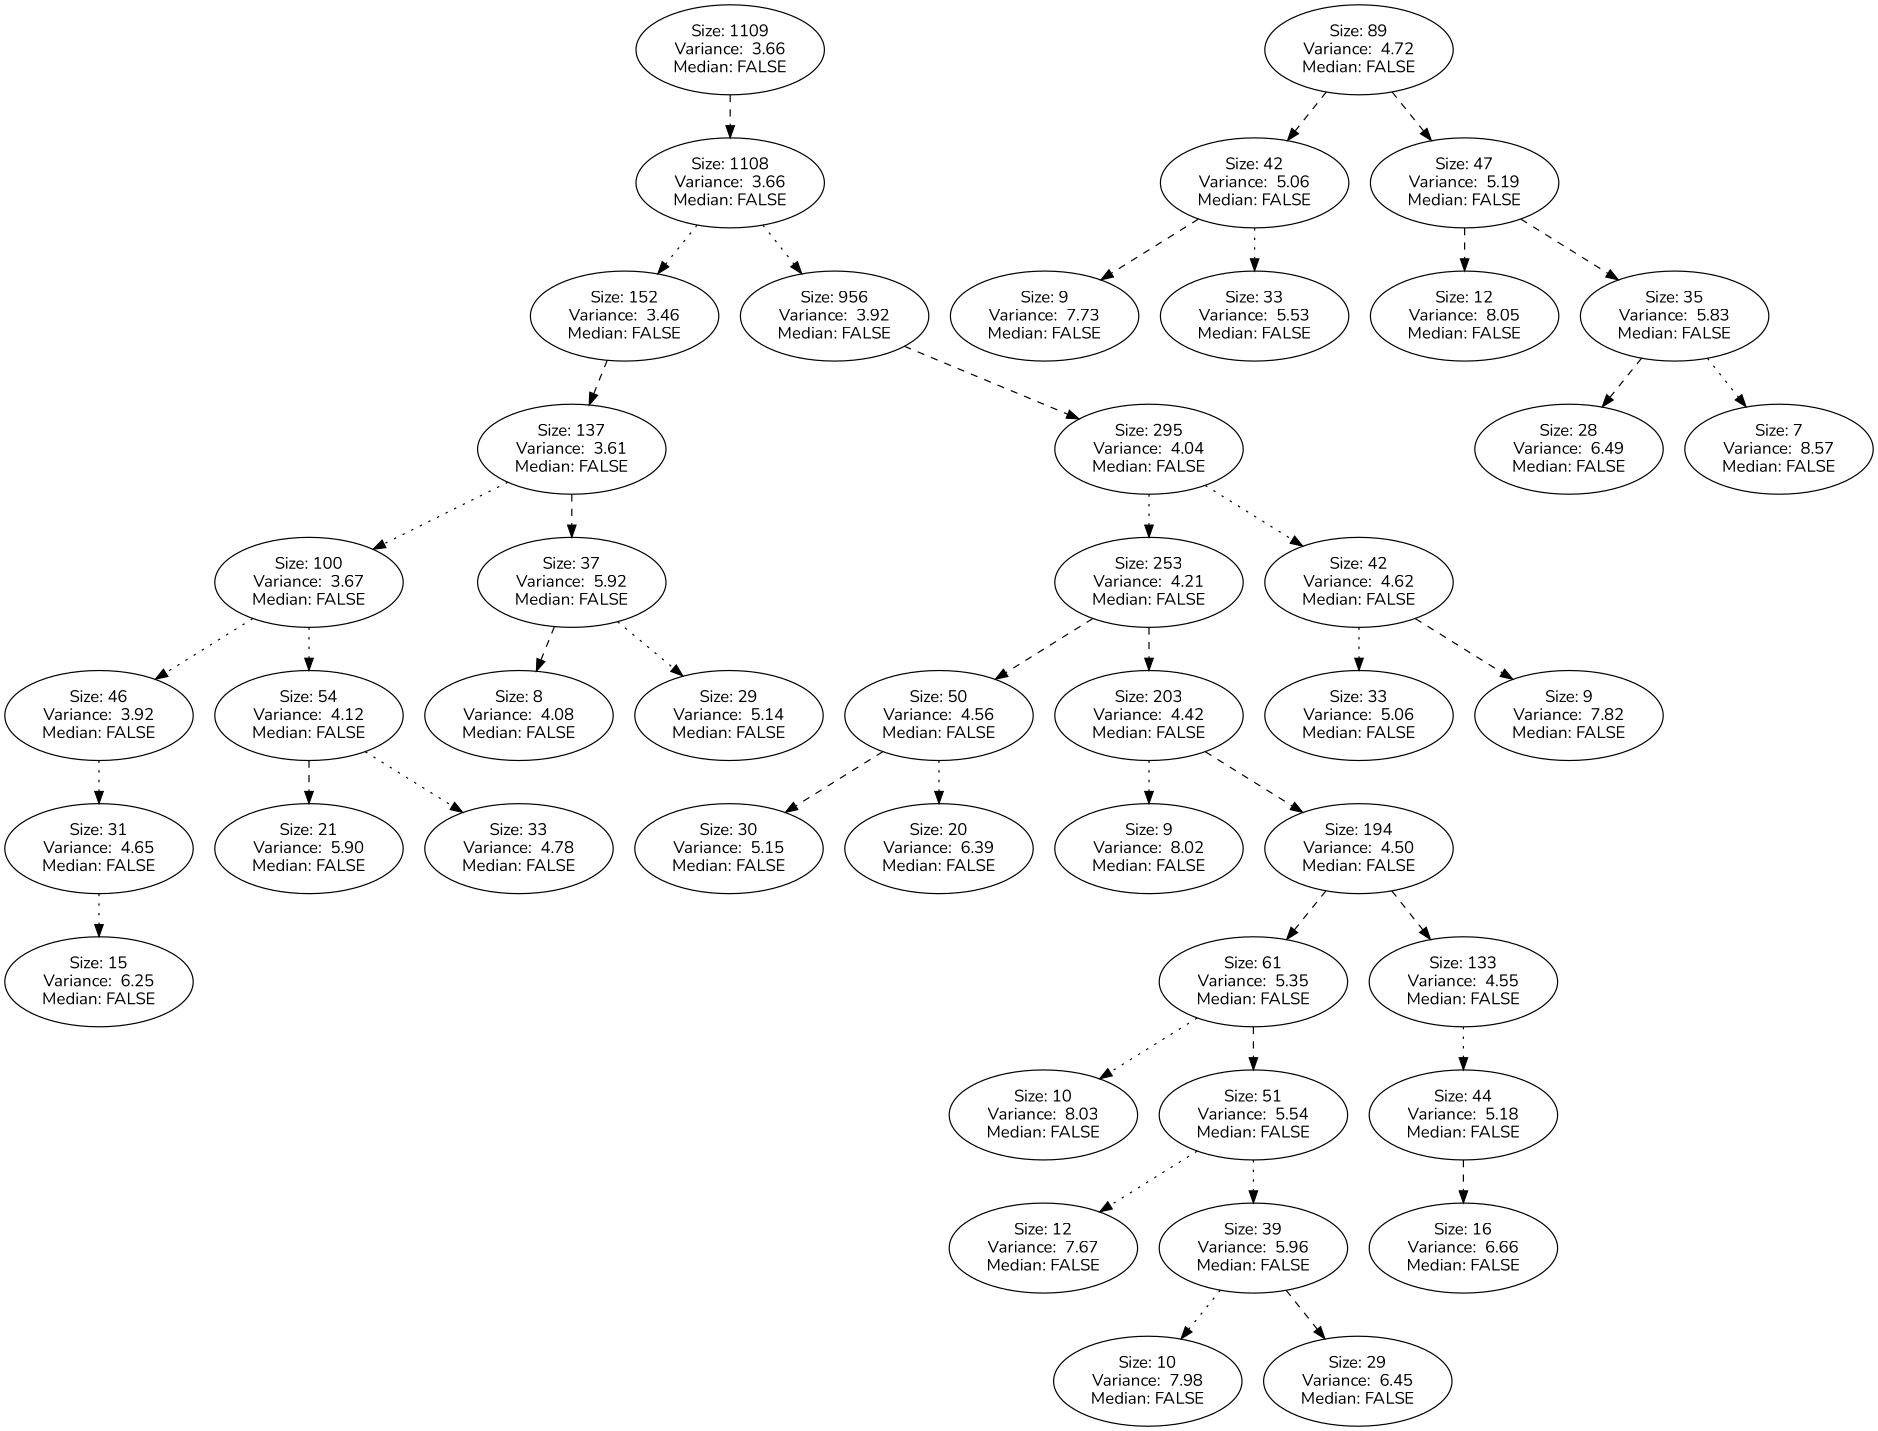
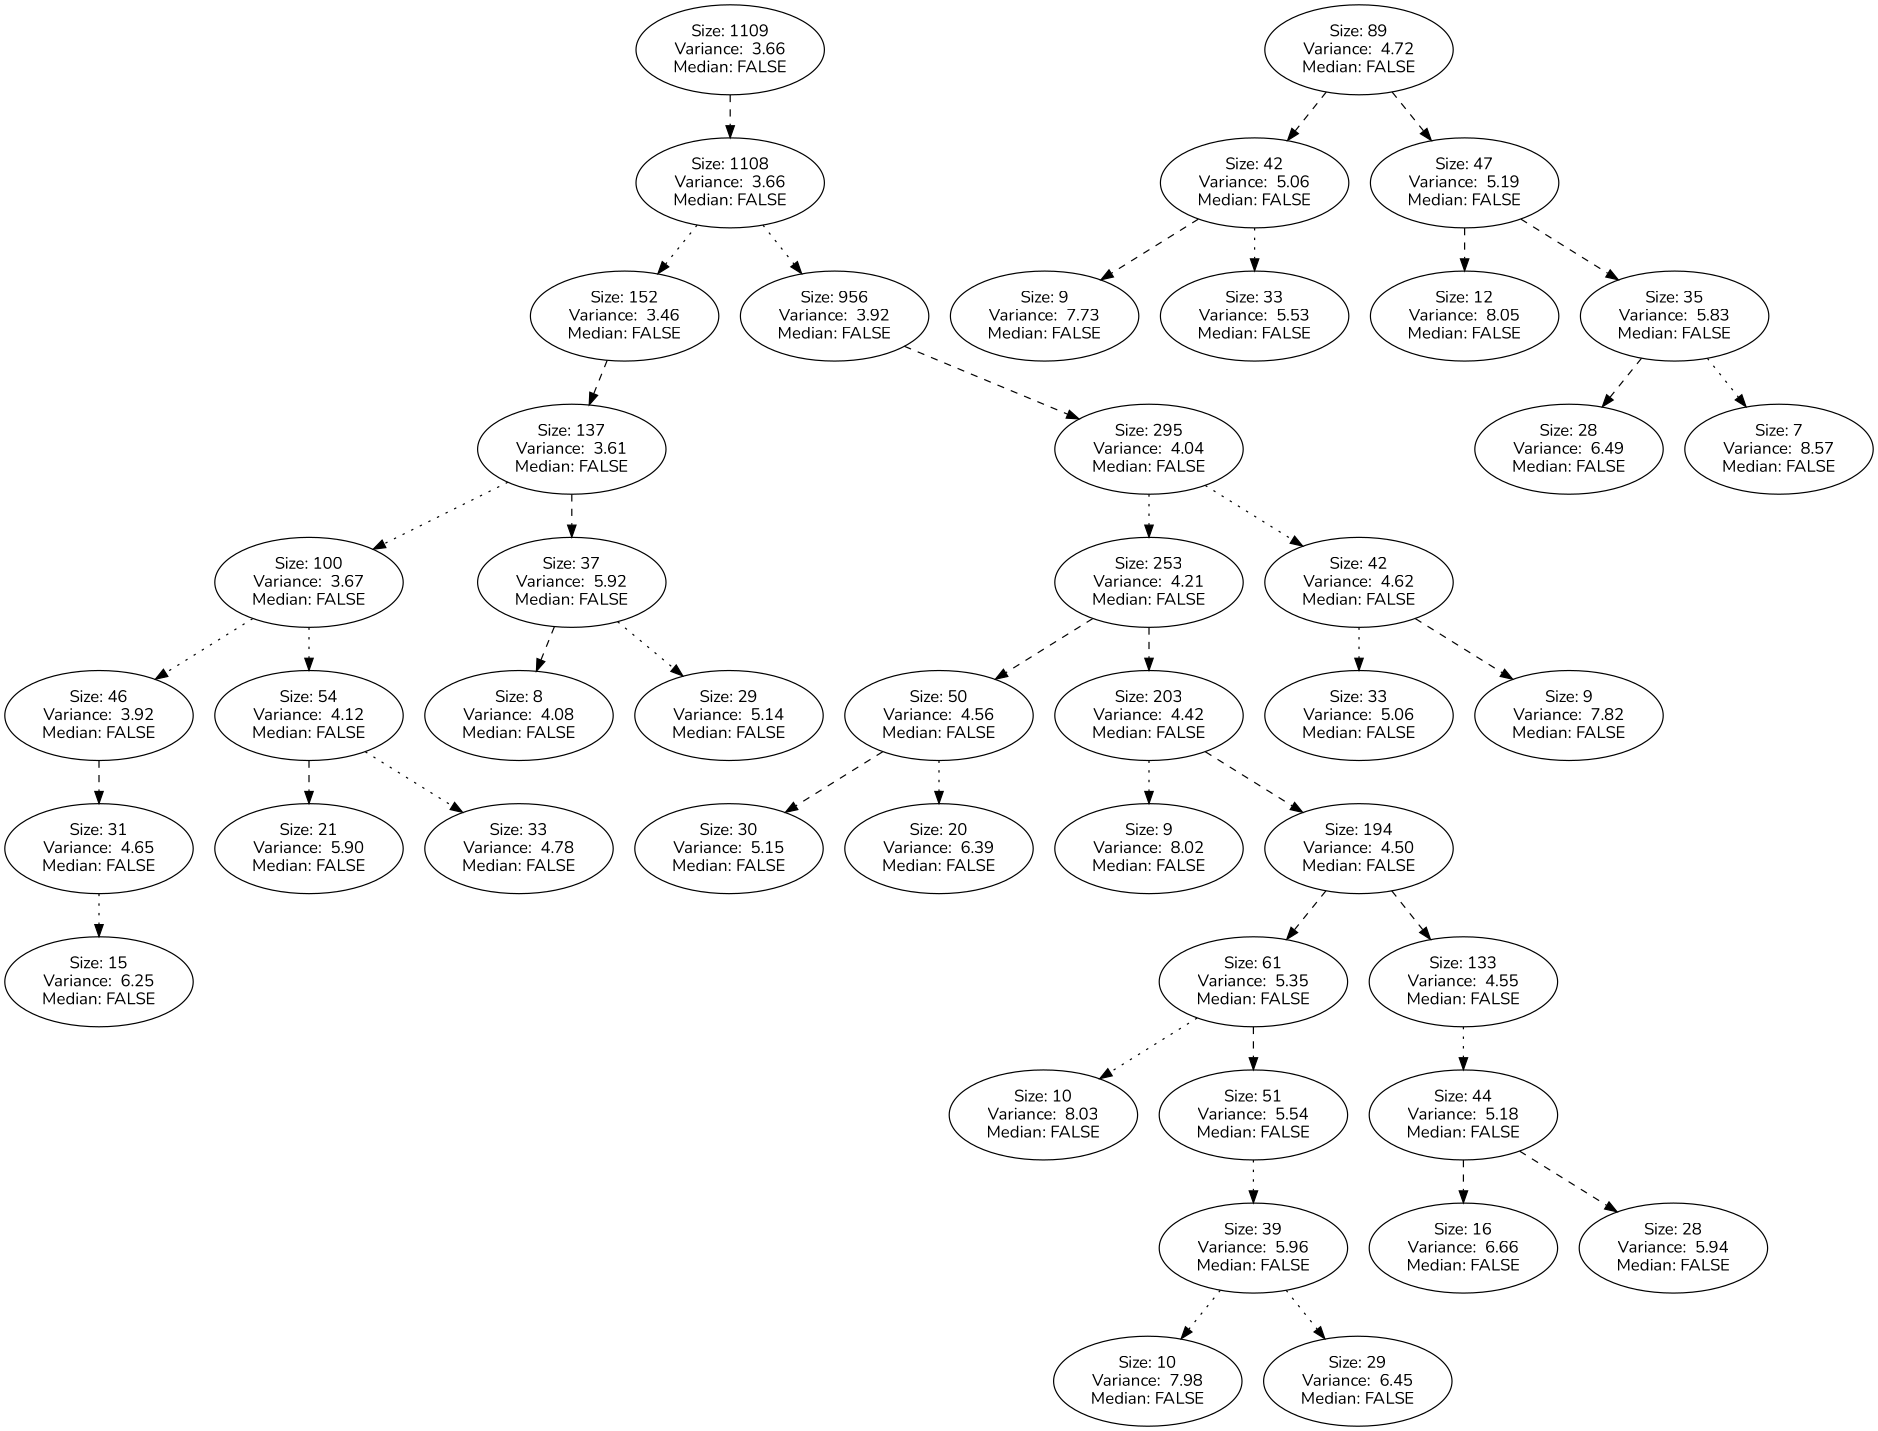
(99, 776) -> (99, 776)
(1043, 1248) -> none
none -> (1673, 1248)
(1302, 1310) -> (1302, 1310)
